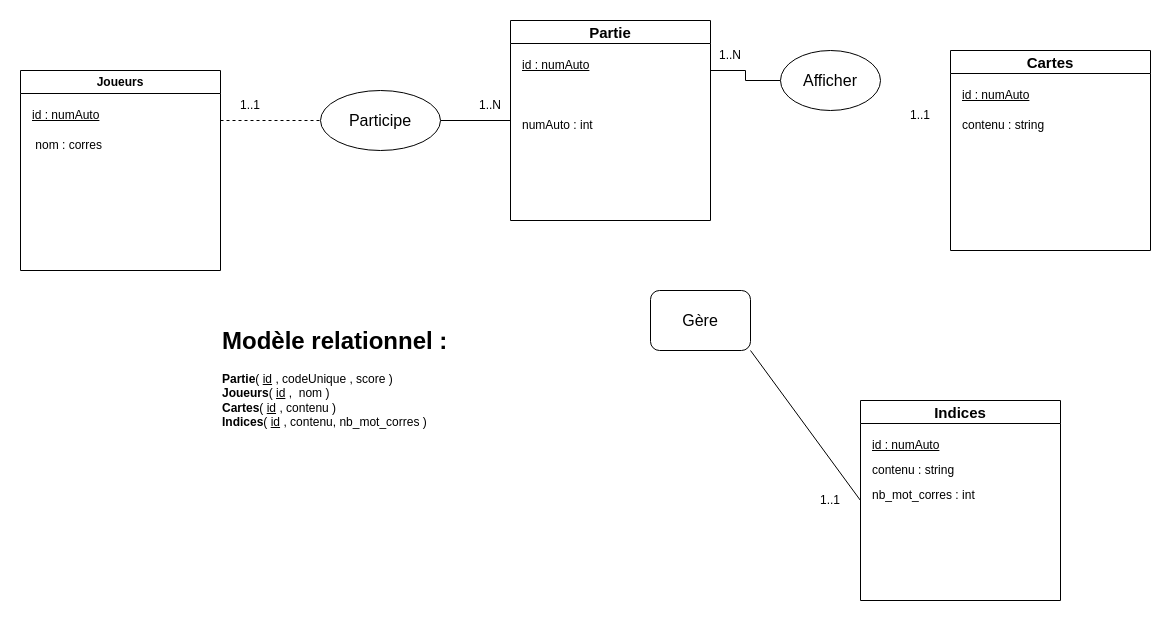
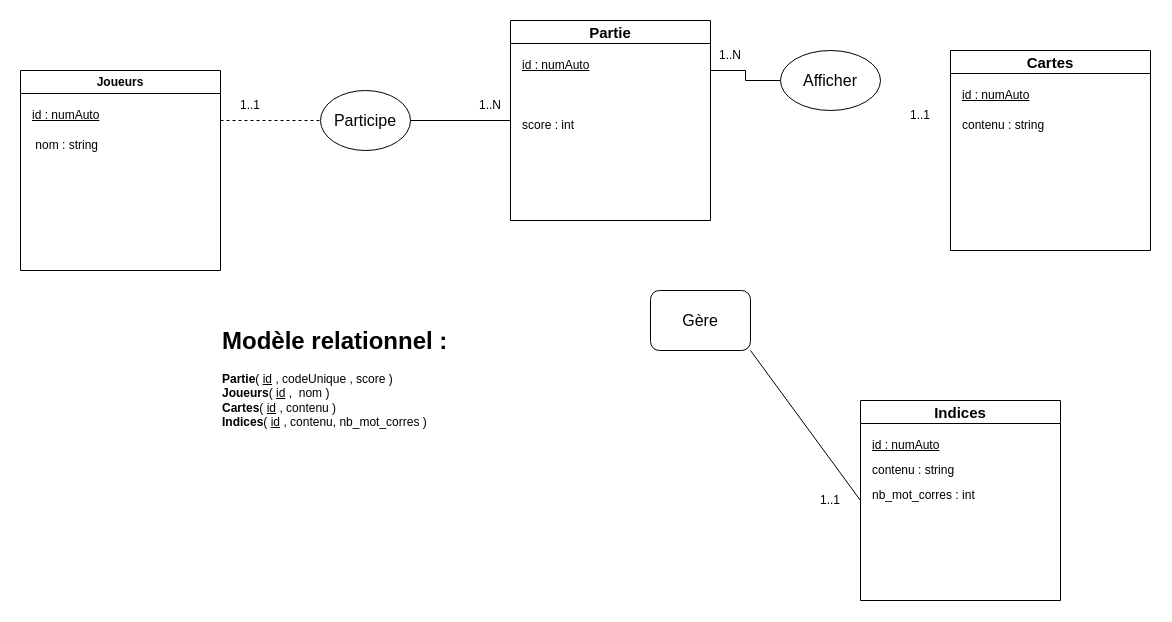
(381, 121) -> (366, 121)
(560, 126) -> (553, 126)
(68, 146) -> (67, 146)
